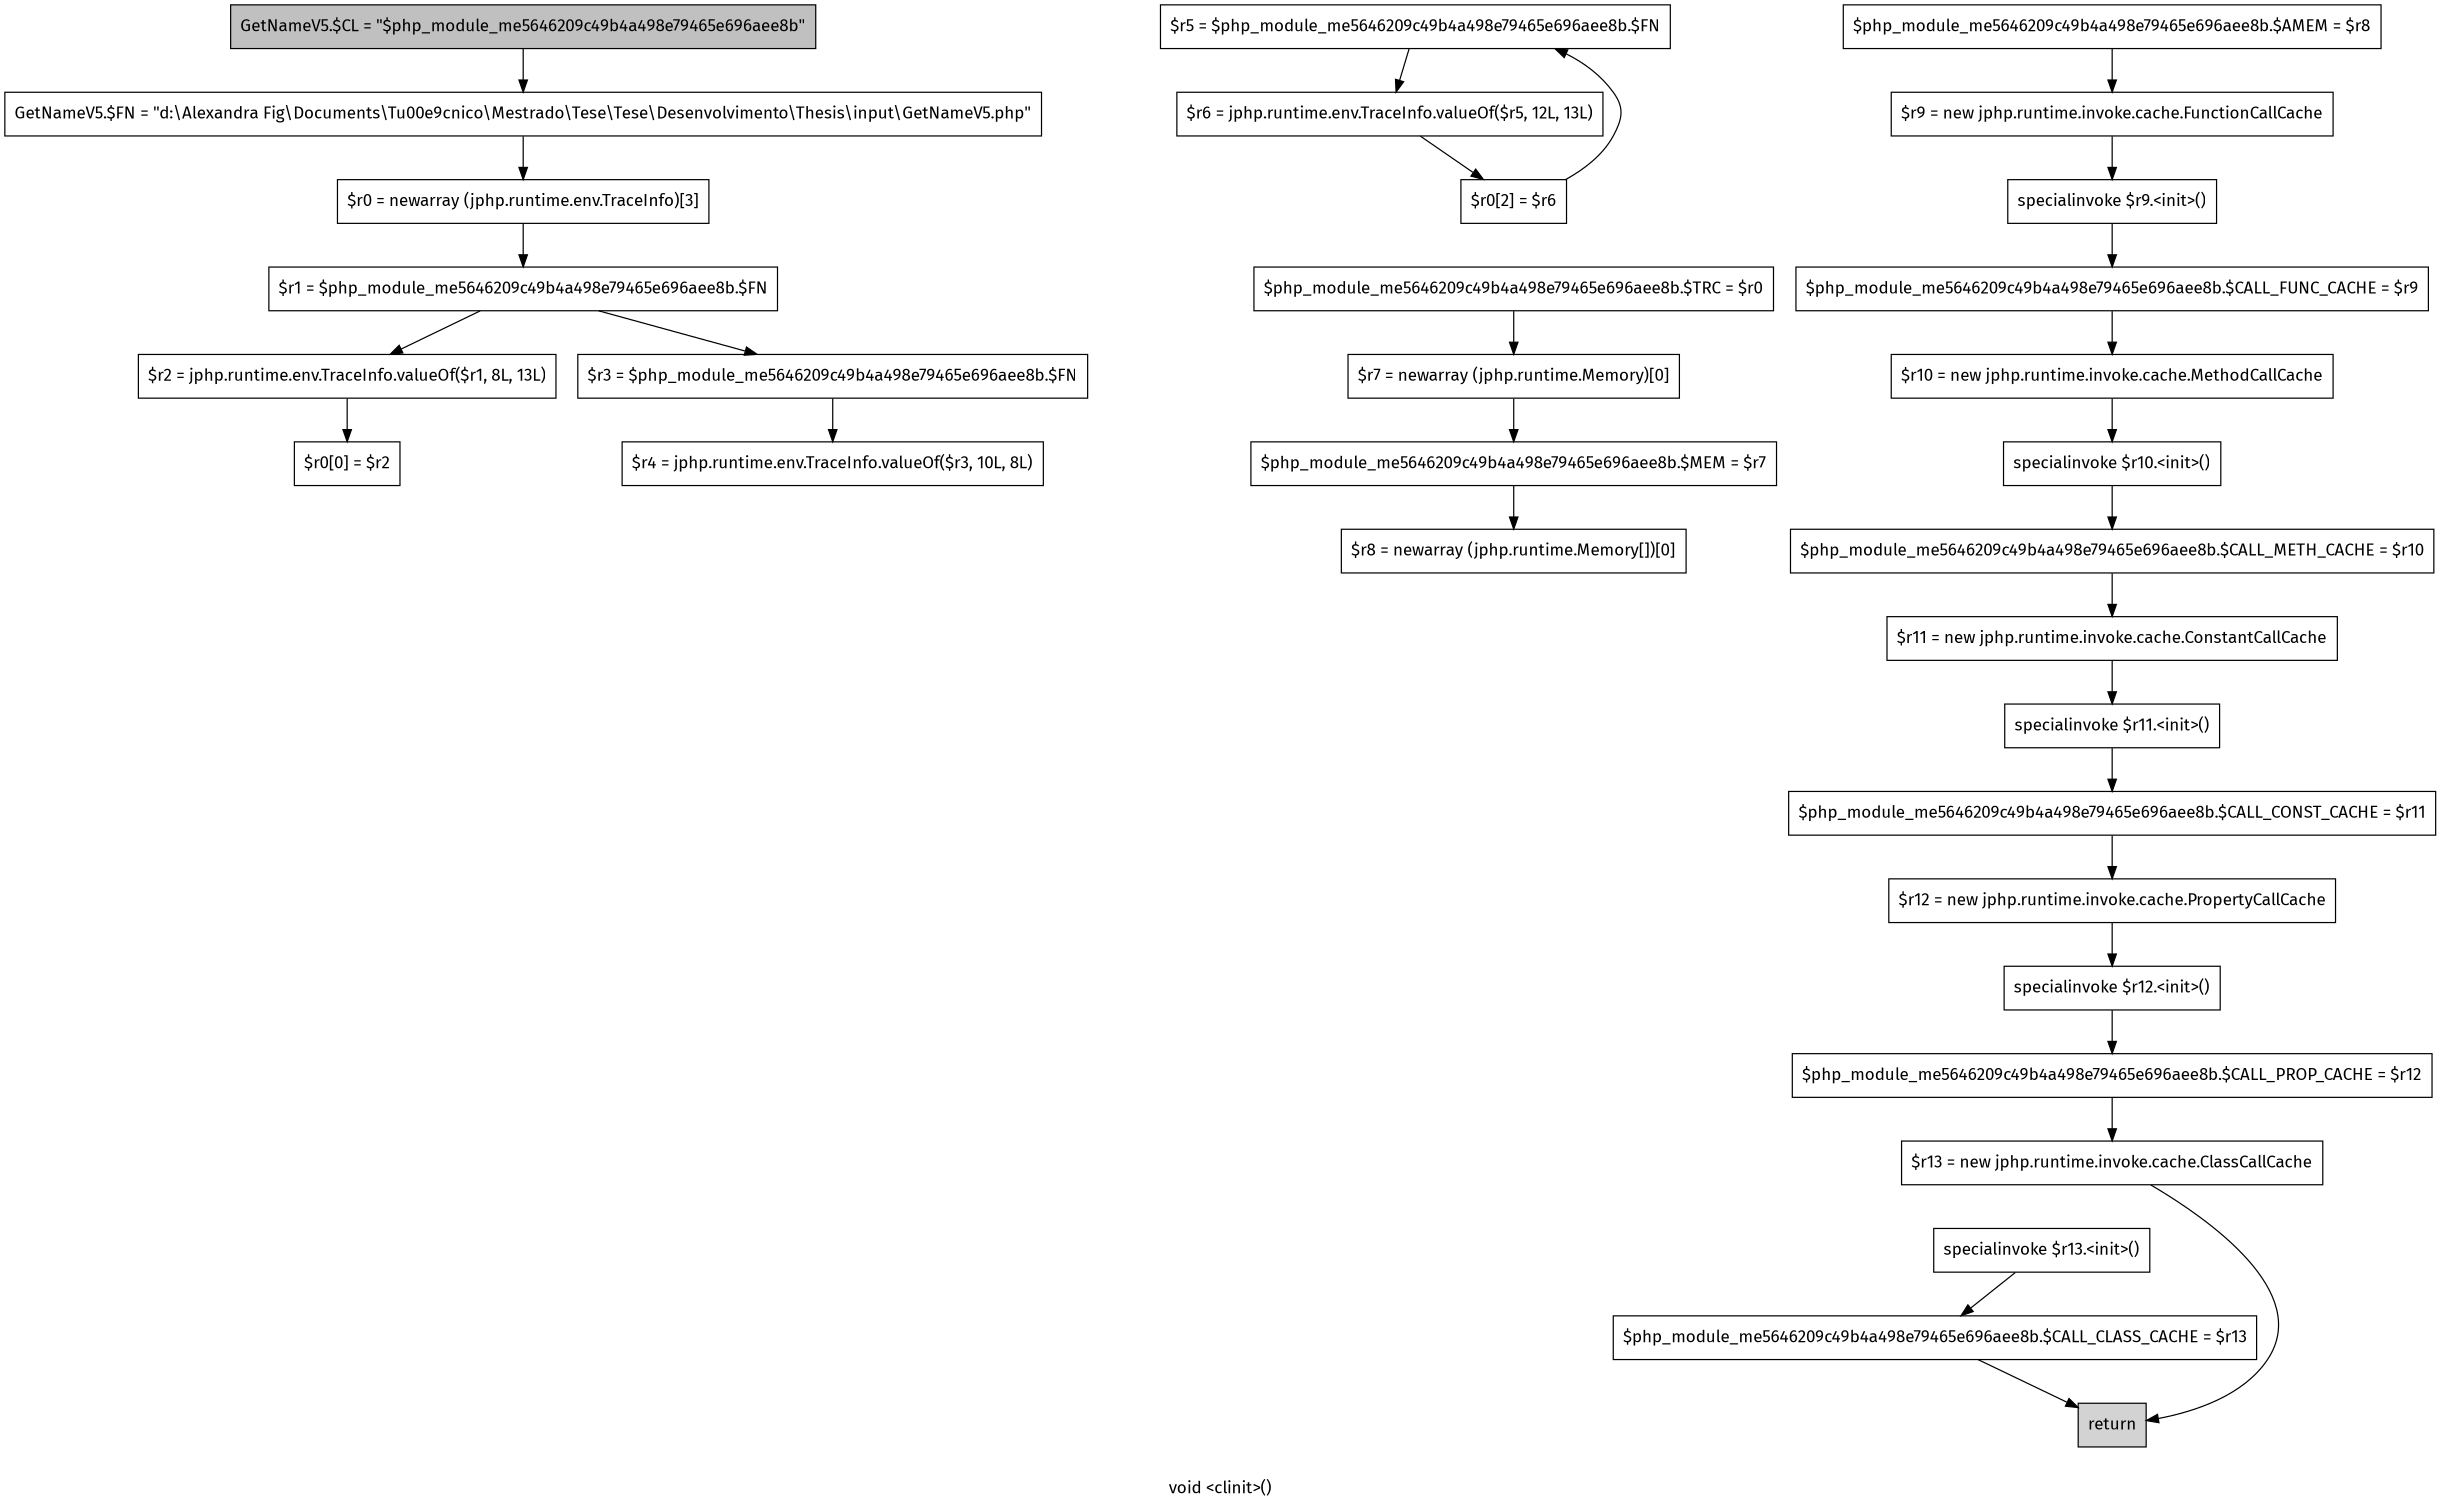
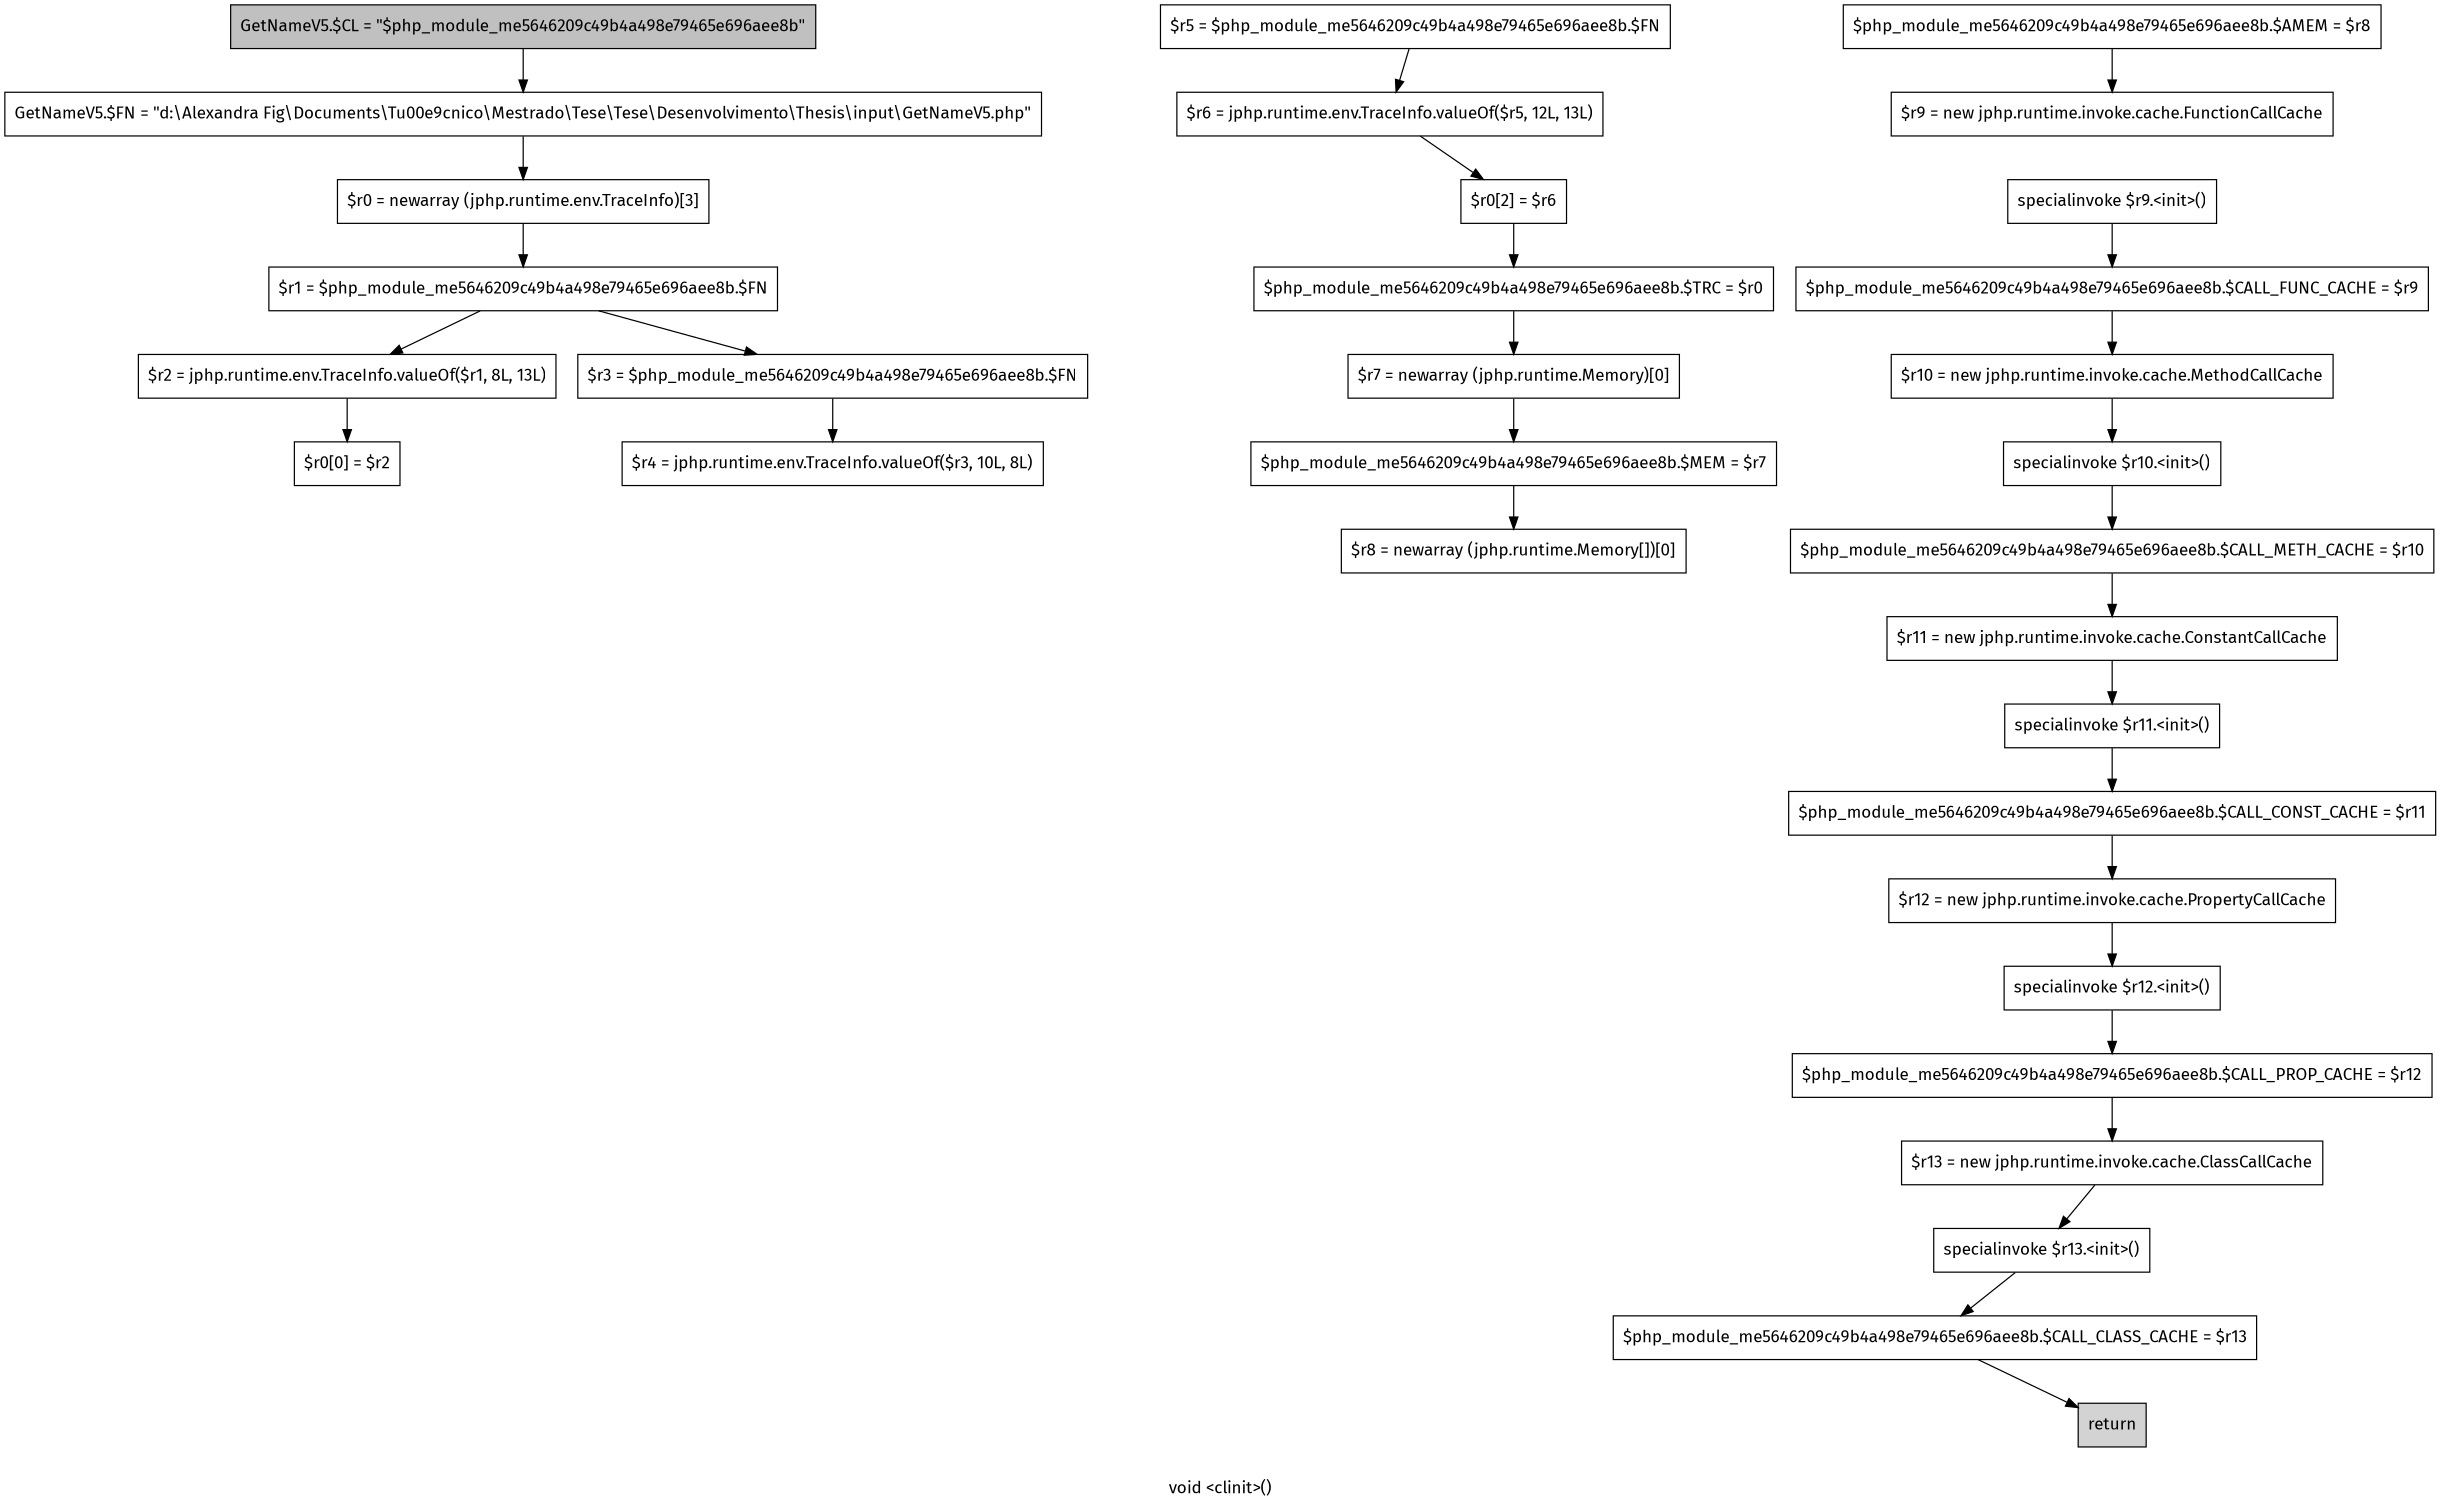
(1621, 116) -> (1514, 239)
(2112, 152) -> none
(2276, 1309) -> (2081, 1202)
